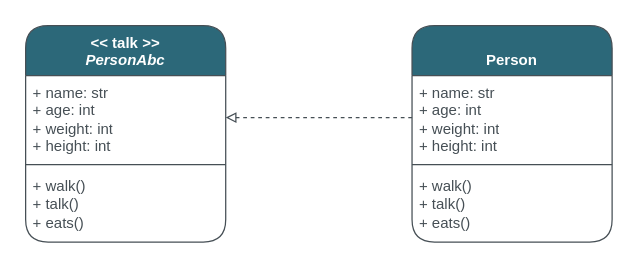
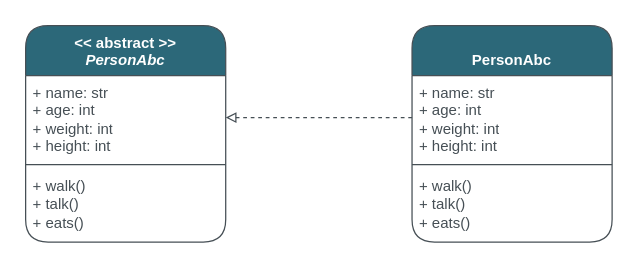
(512, 43) -> (512, 43)
(126, 52) -> (126, 52)
